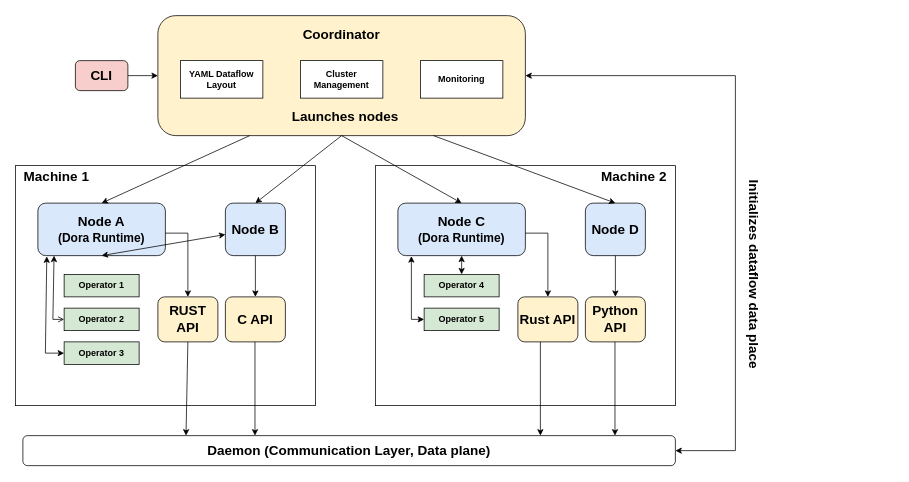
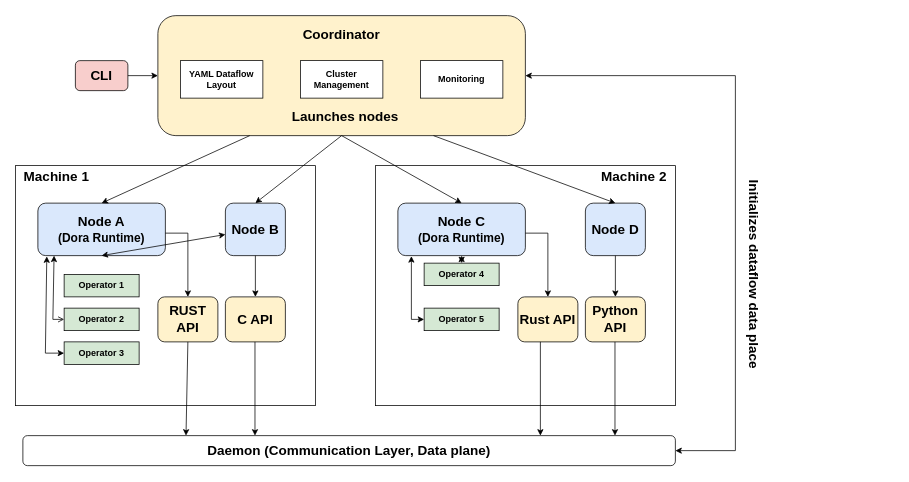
(462, 285) -> (462, 274)
